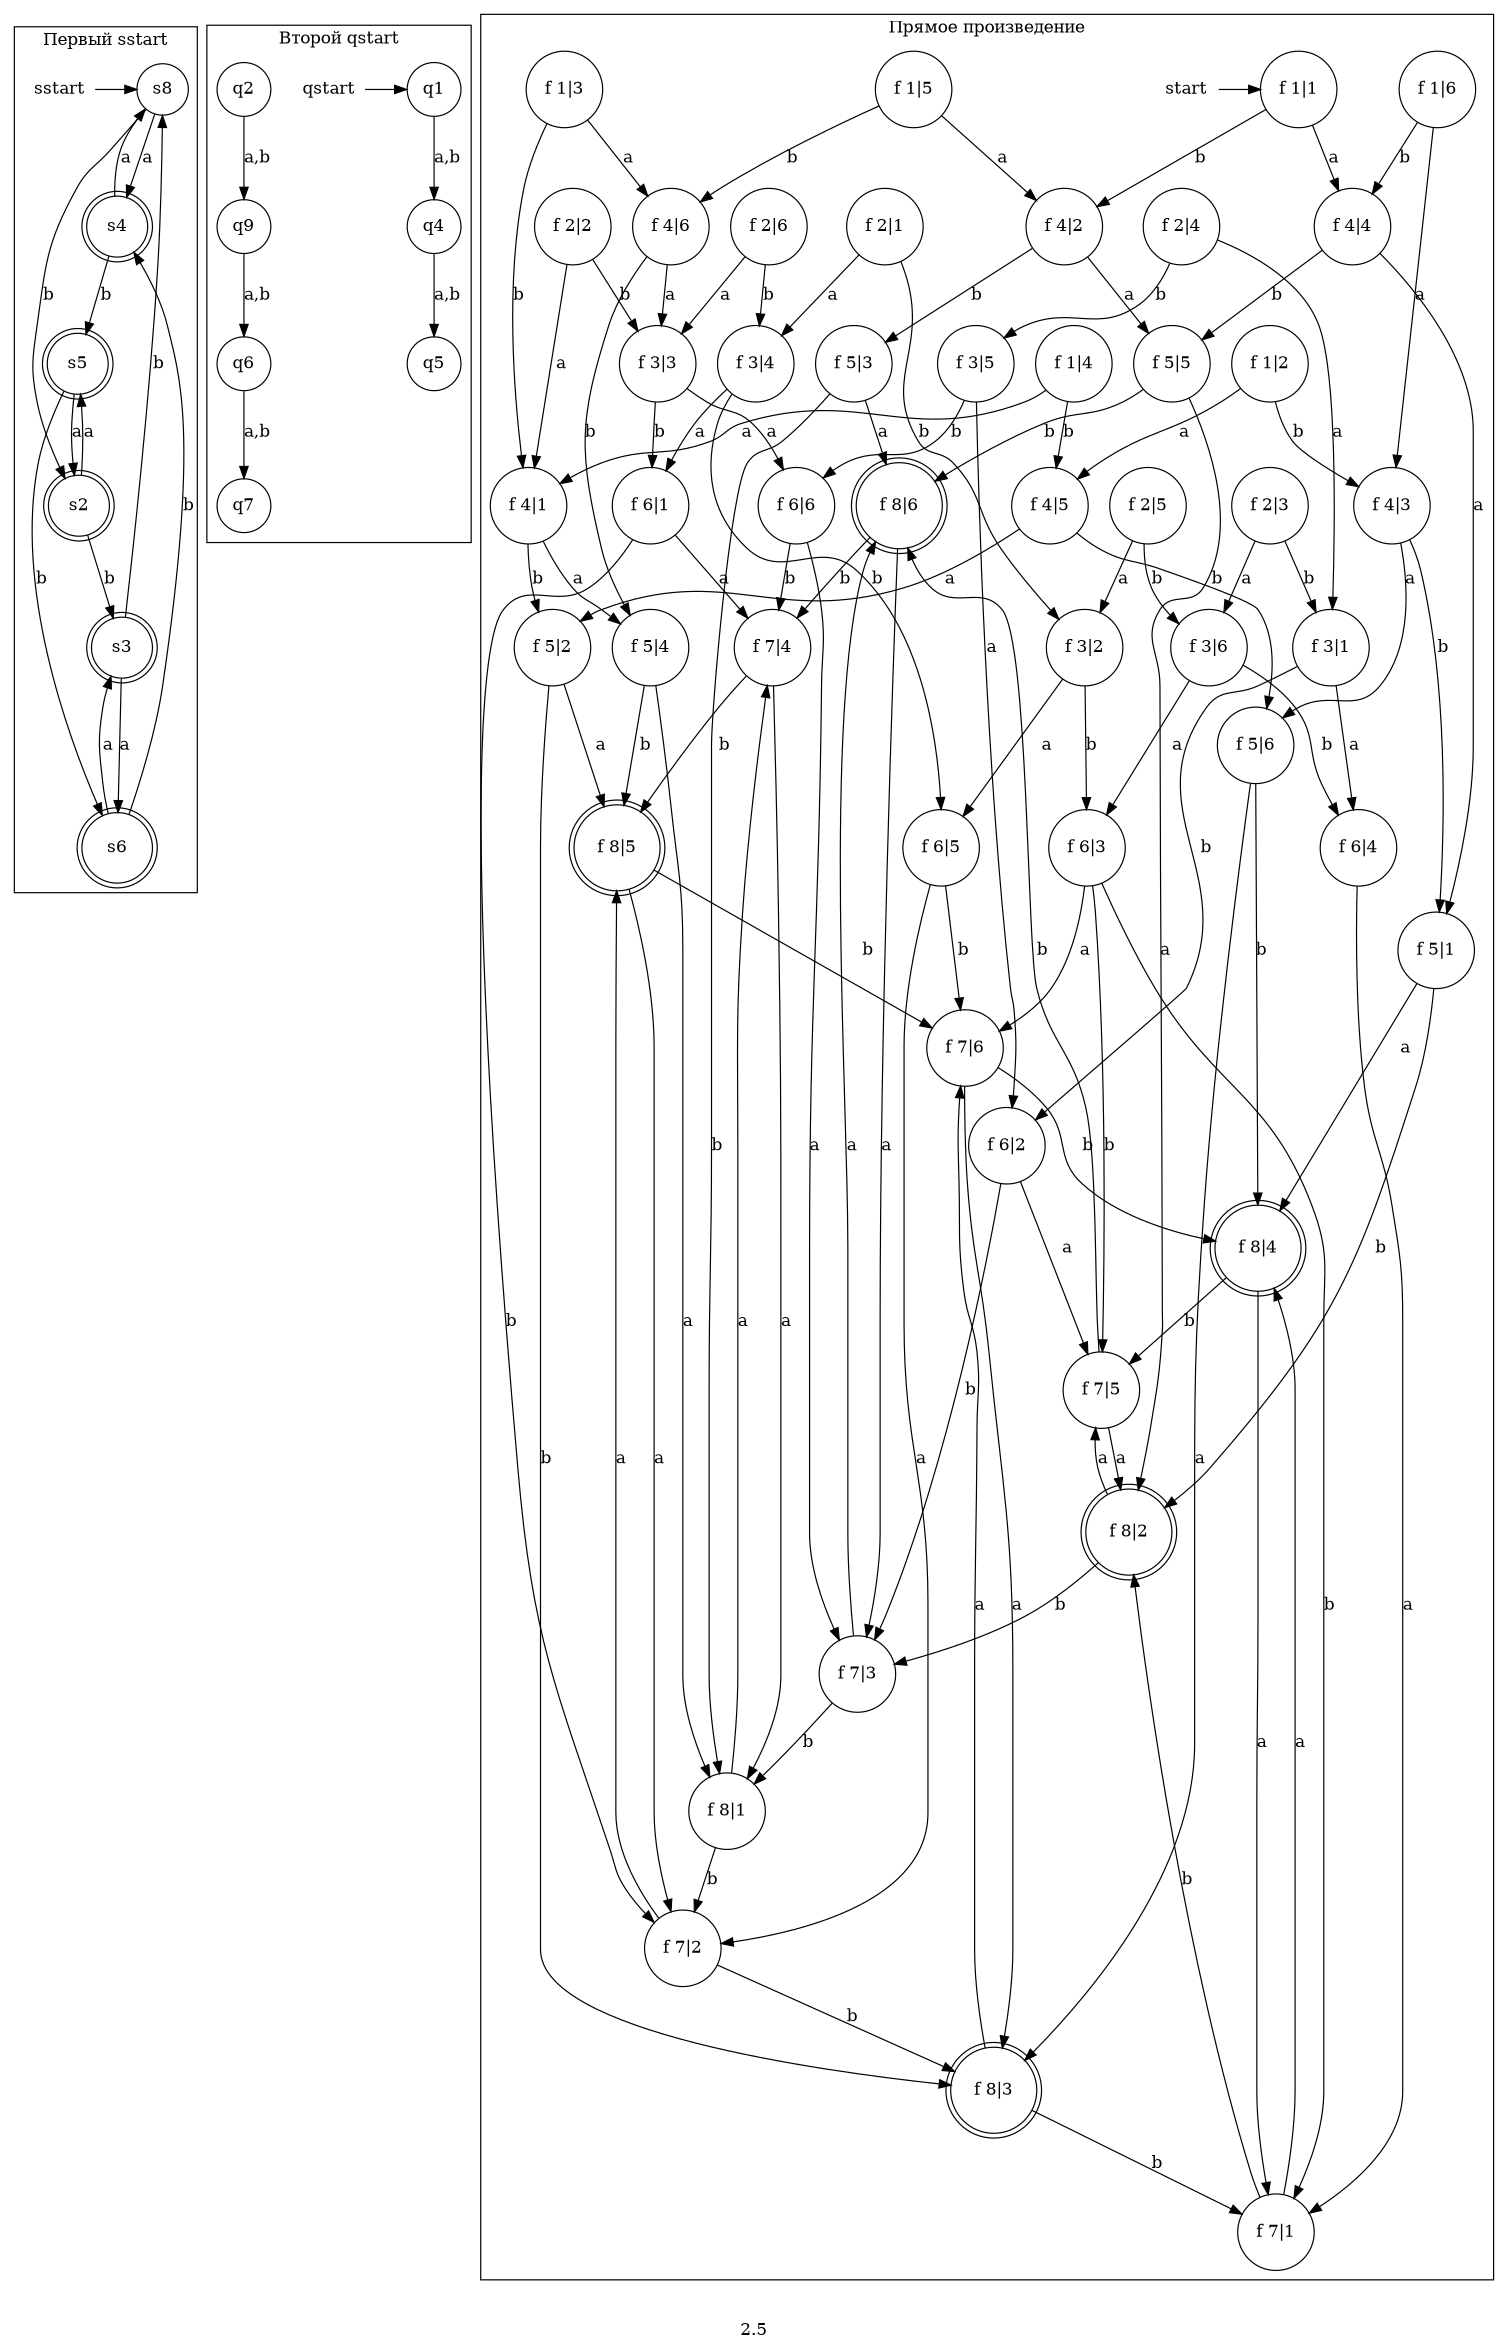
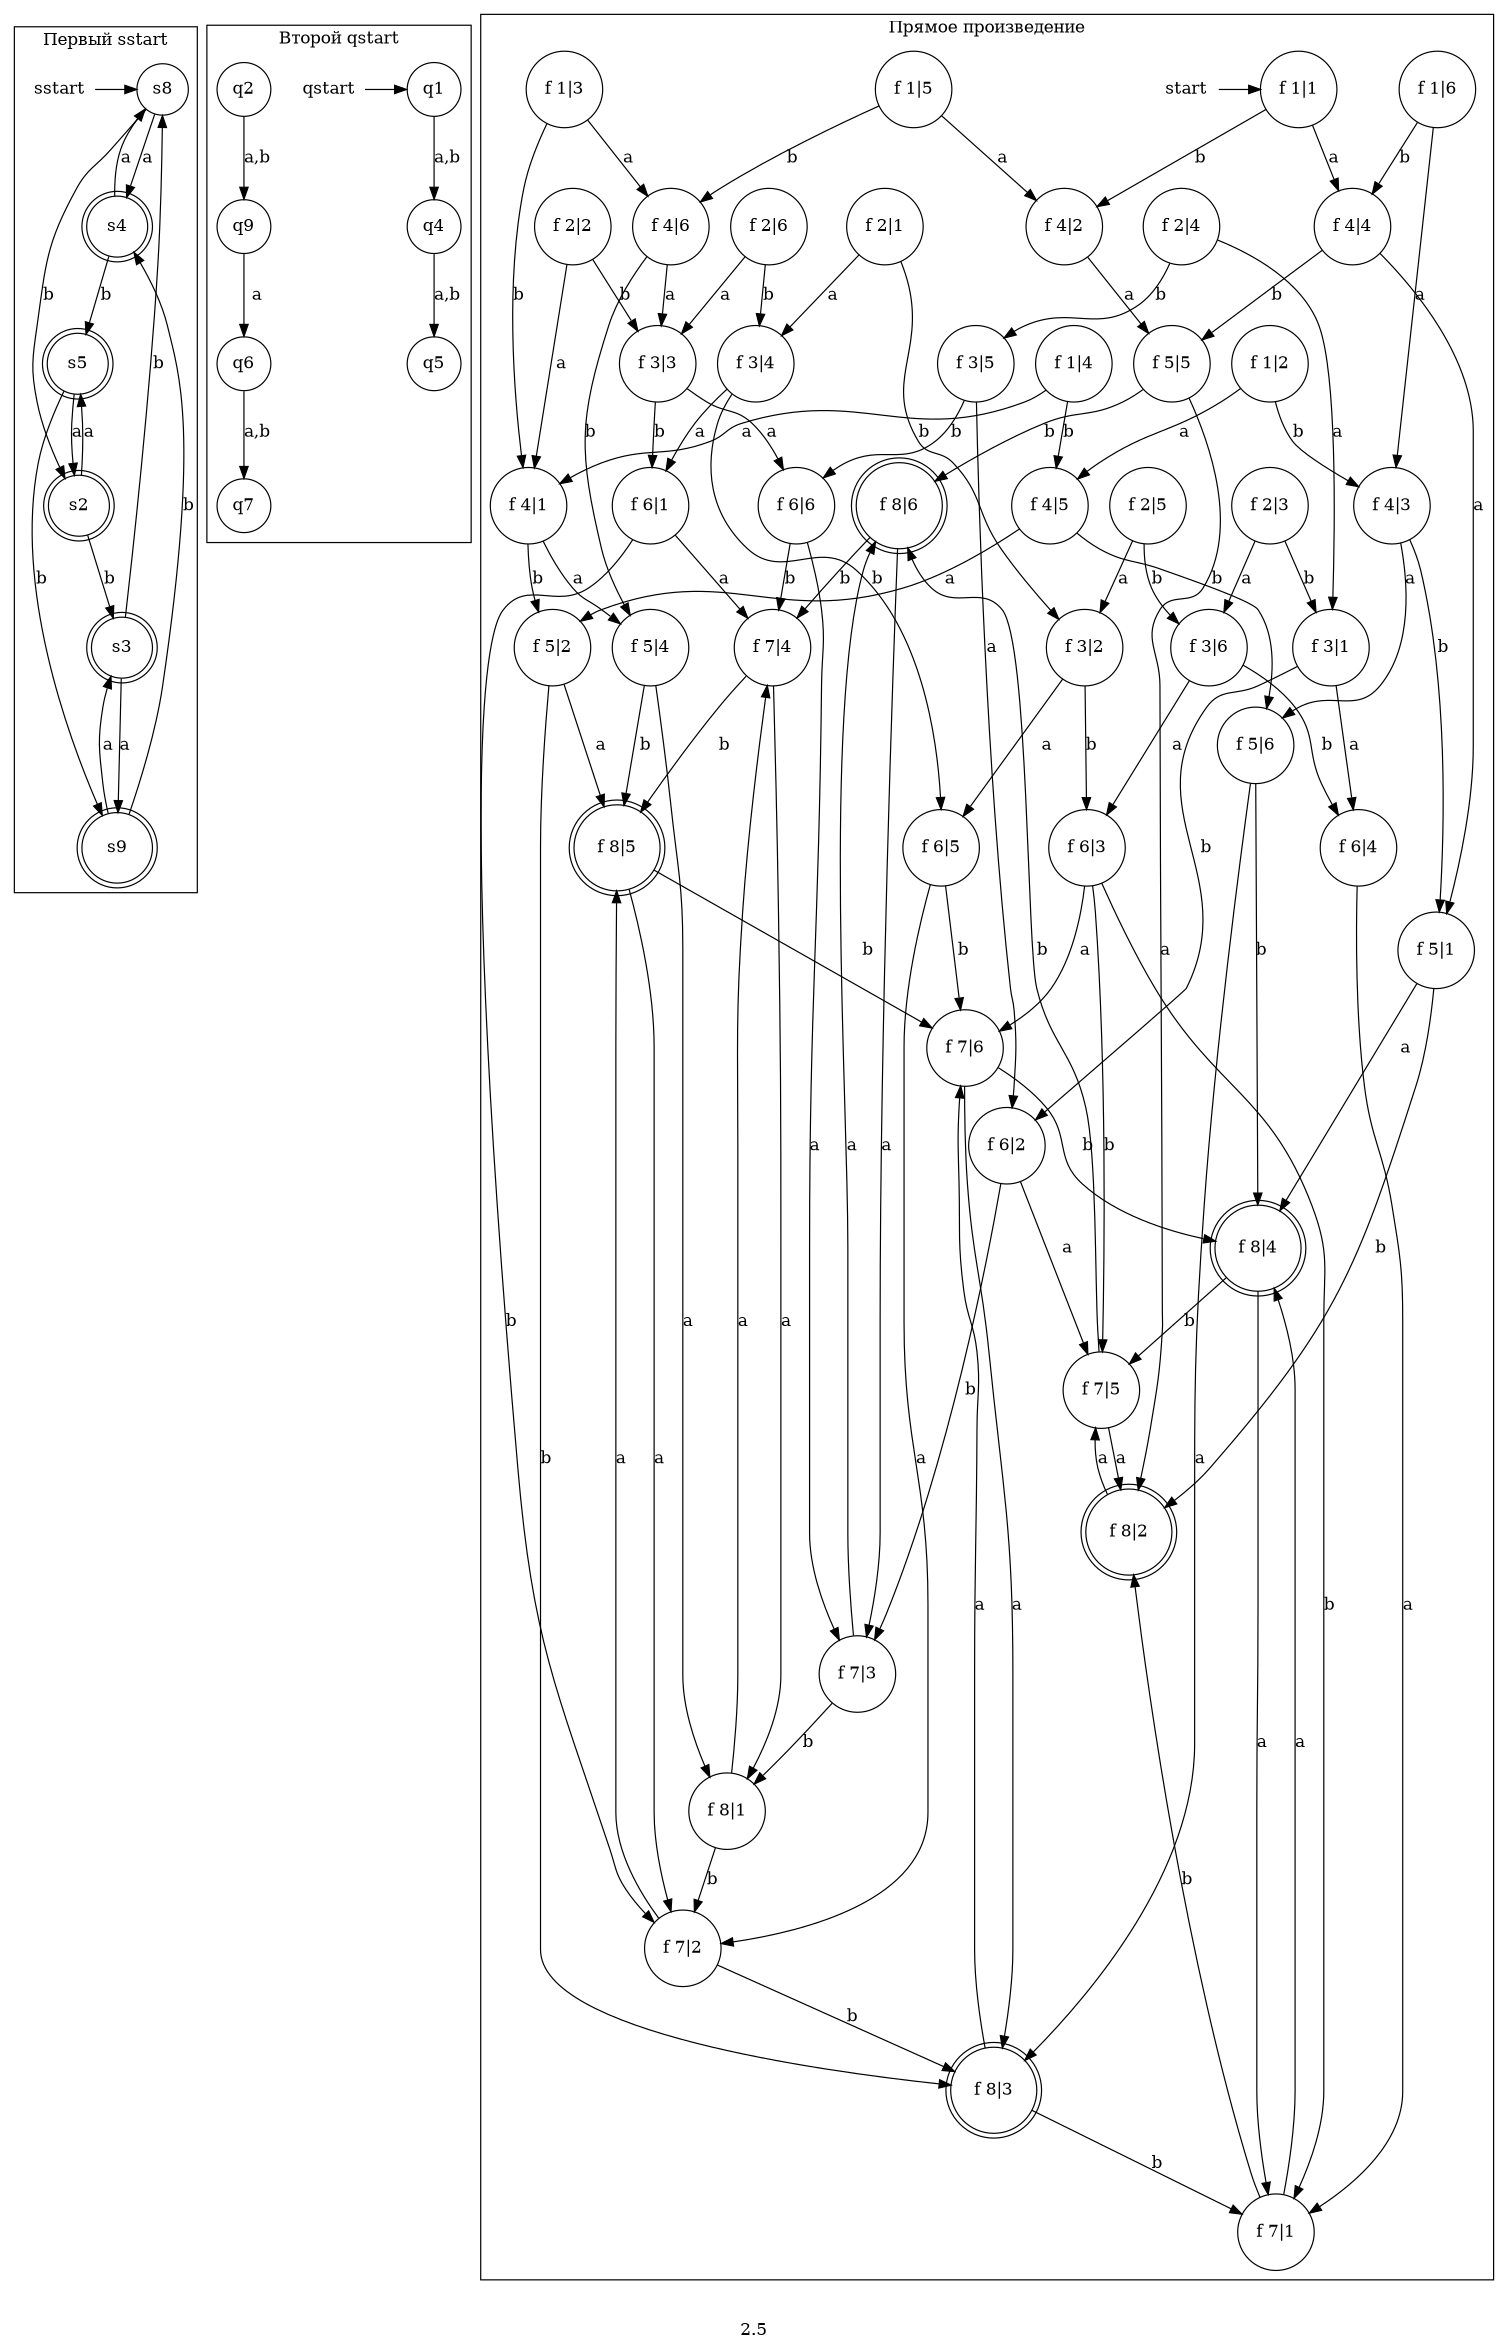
(257, 295) -> (257, 295)
(854, 364) -> none
(117, 848) -> (117, 848)
(1004, 1627) -> none
